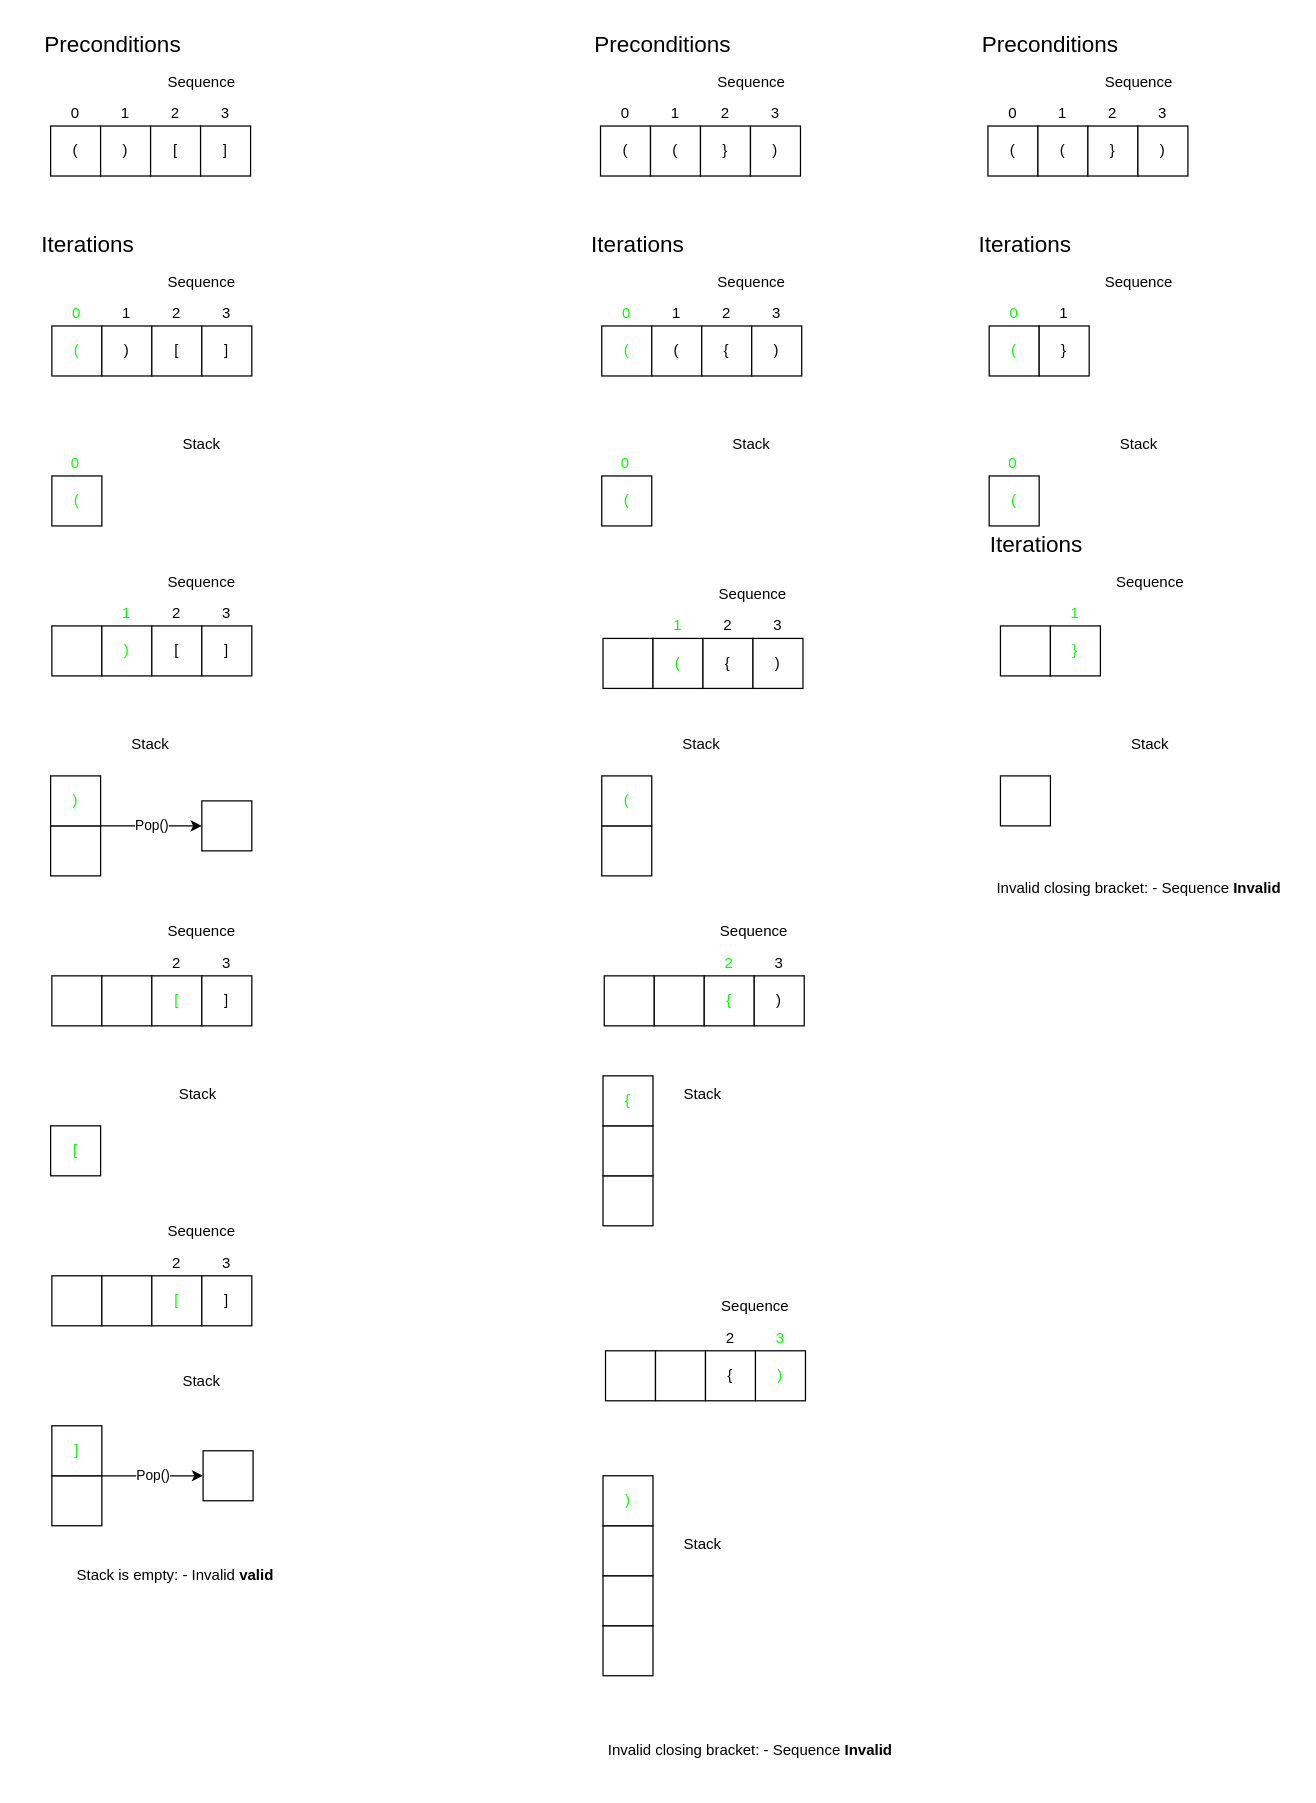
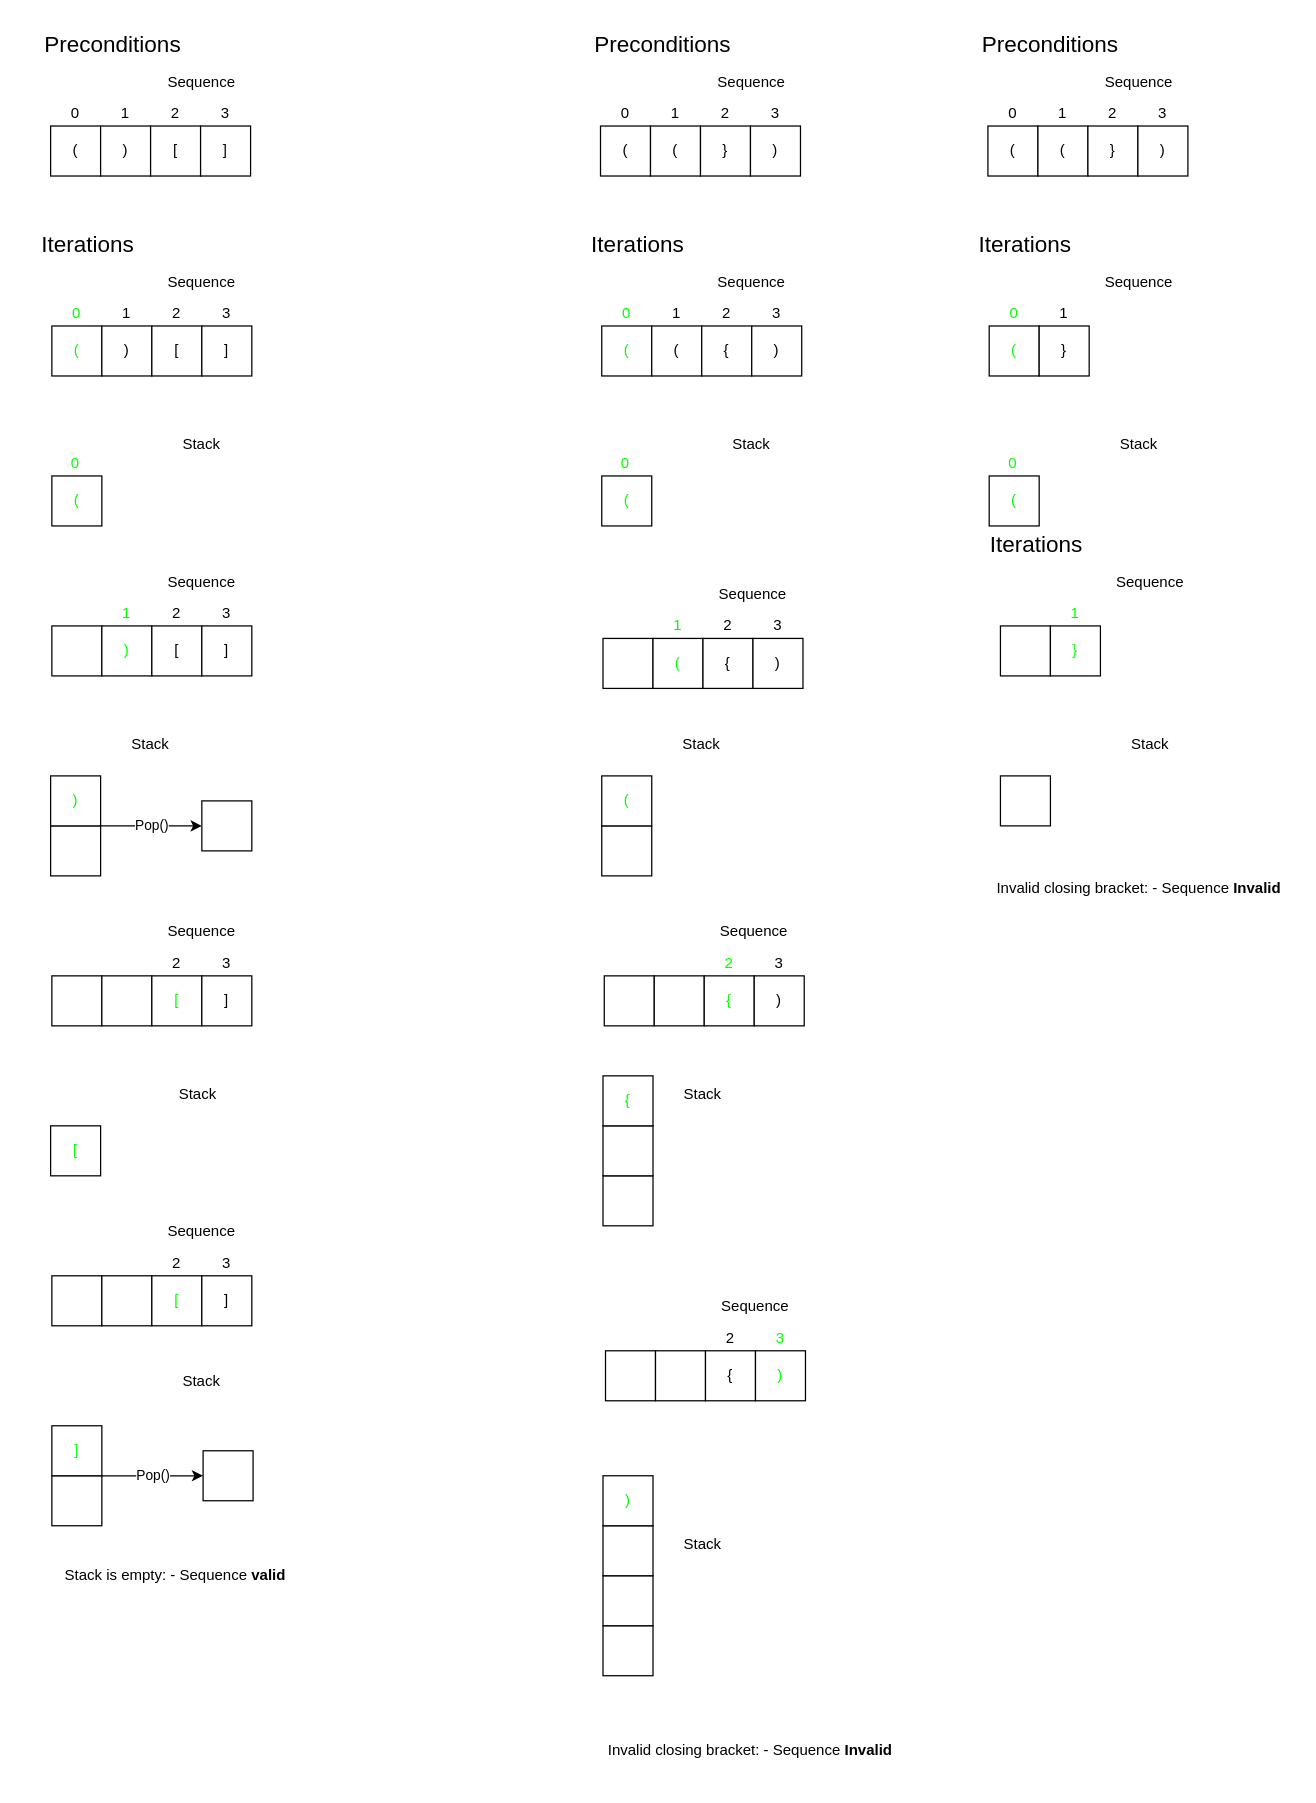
(176, 1576) -> (176, 1576)
